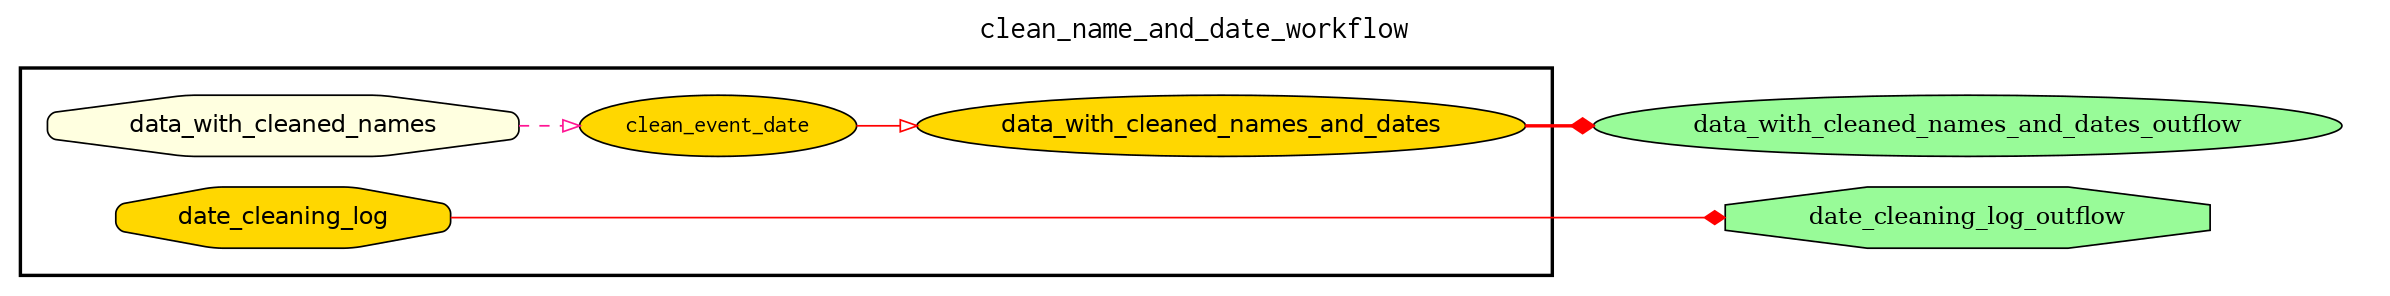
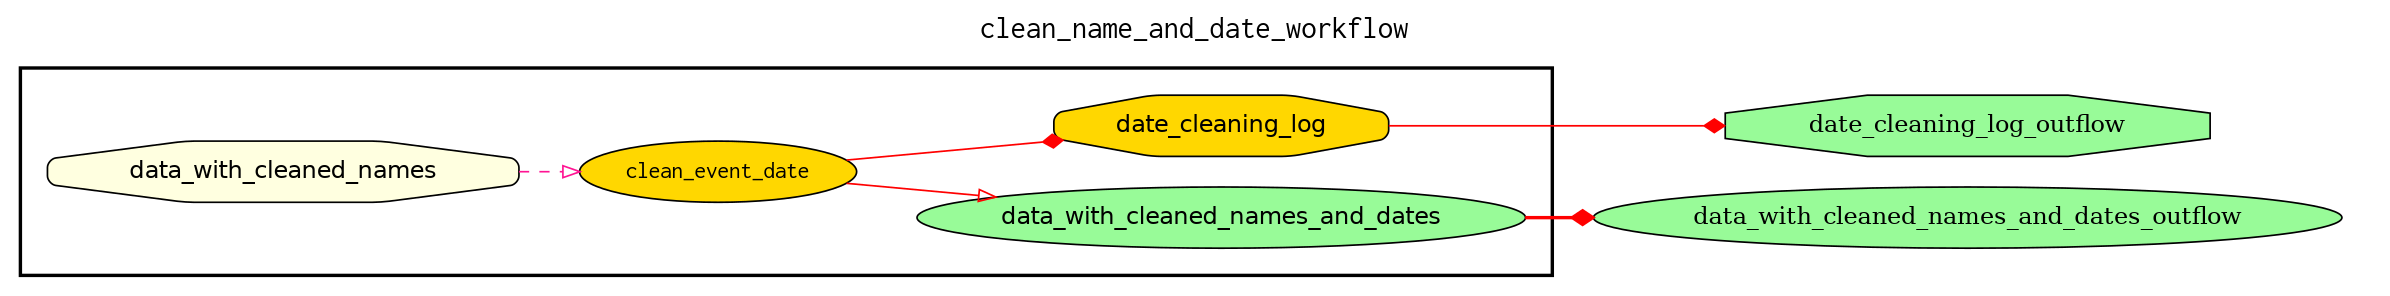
(1221, 126) -> (1221, 218)
none -> (944, 151)
